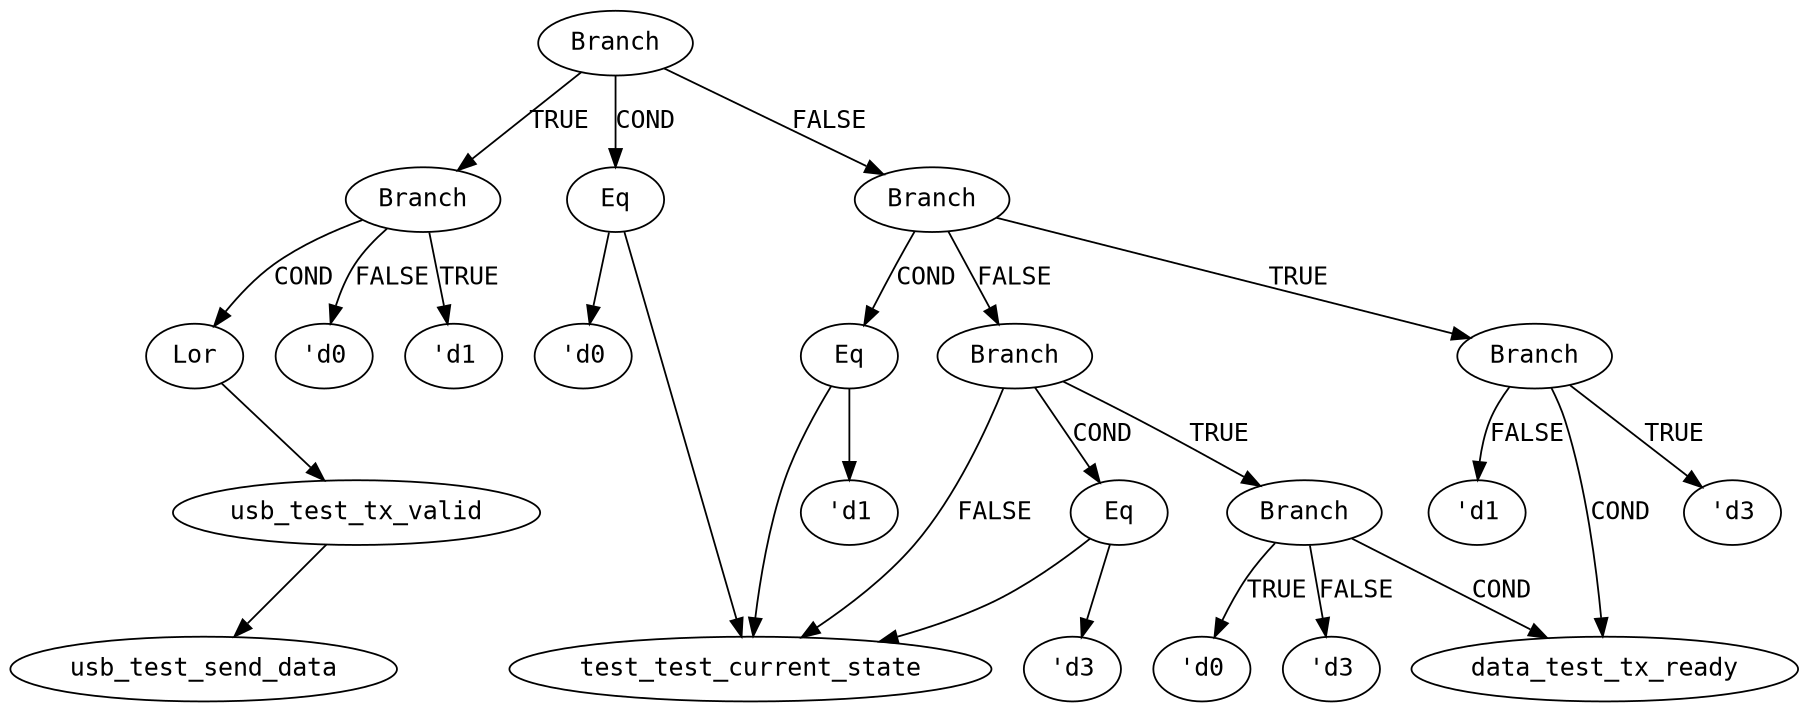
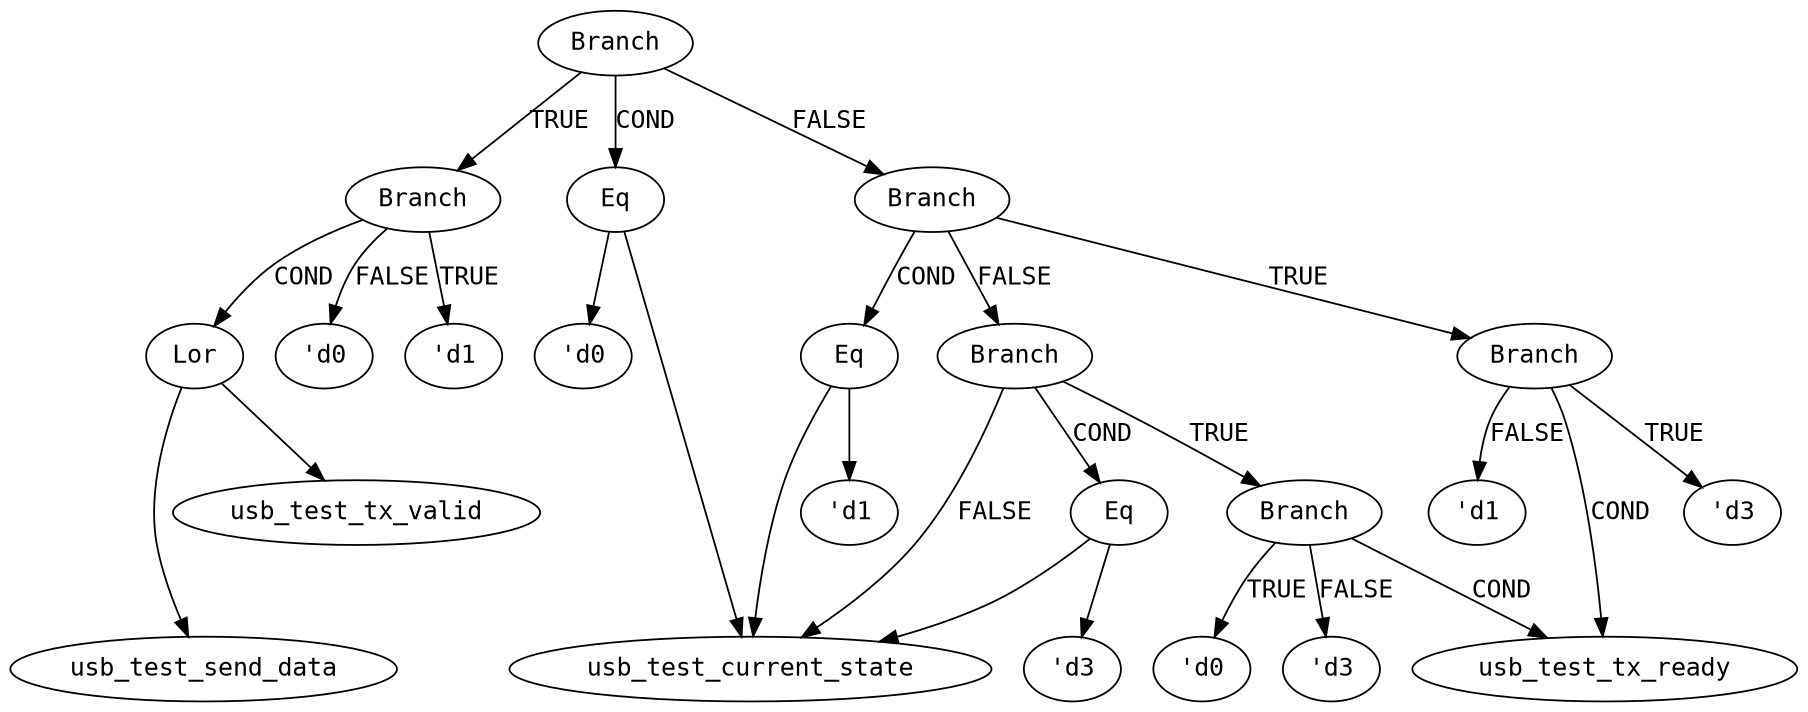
(287, 584) -> (154, 504)
(750, 669) -> (750, 669)
(1605, 669) -> (1605, 669)
